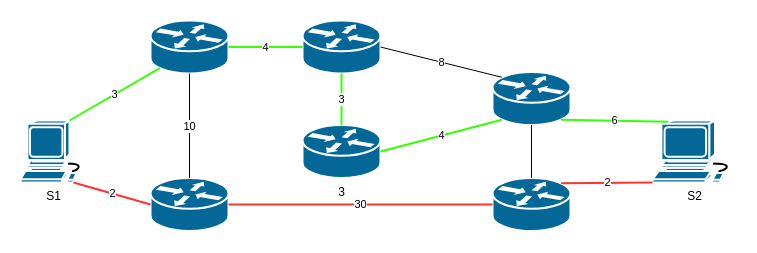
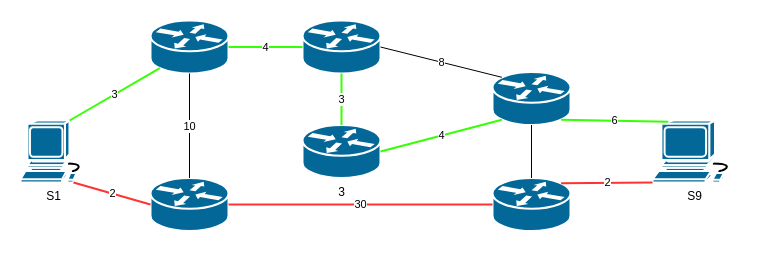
(695, 197) -> (695, 197)
